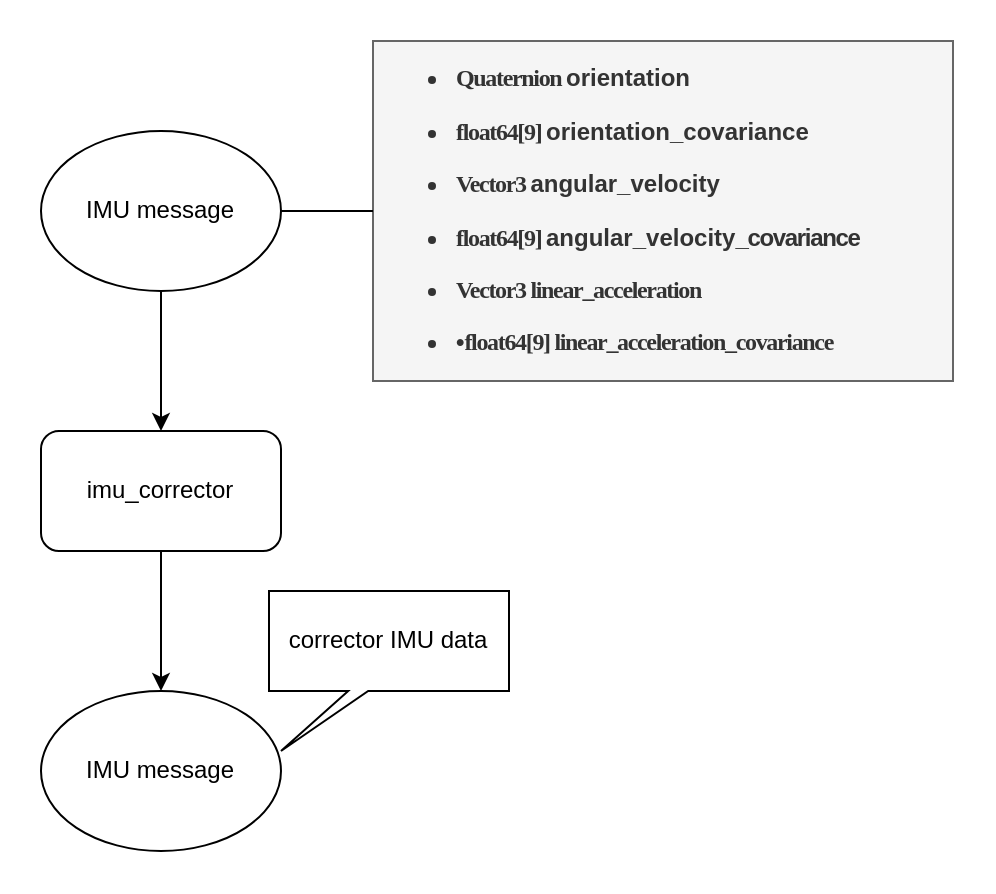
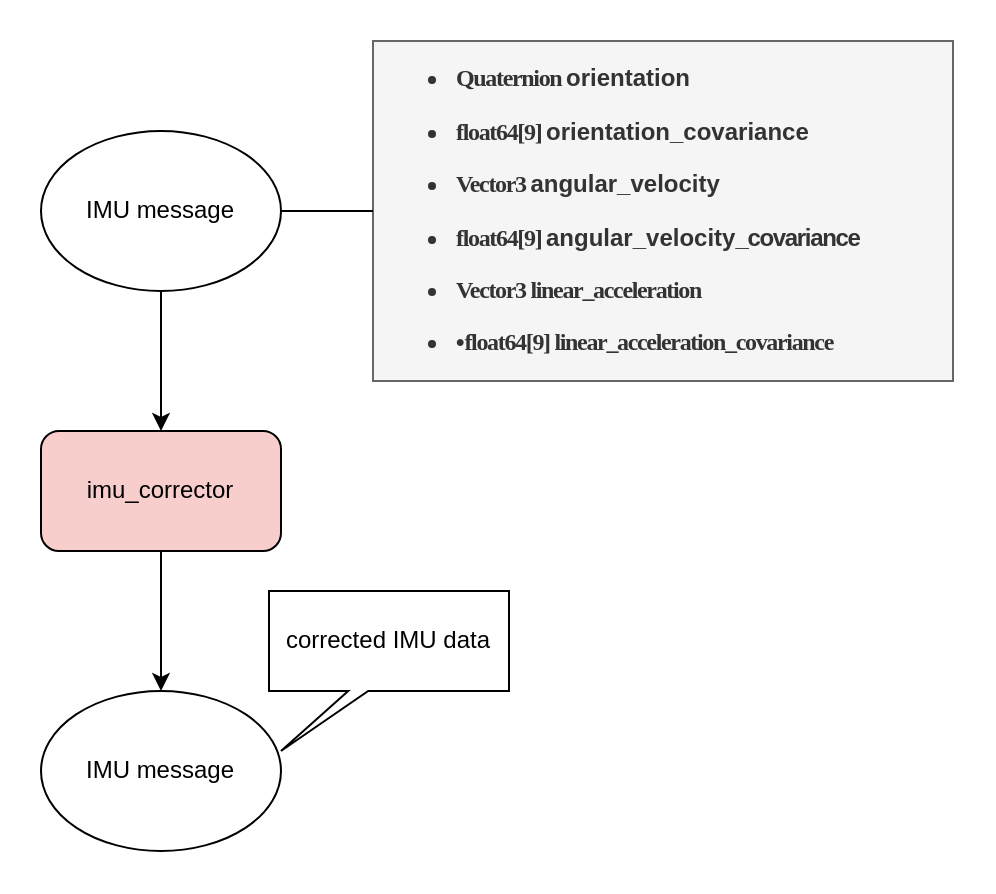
(161, 491) -> (161, 491)
(389, 641) -> (389, 641)
